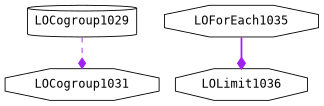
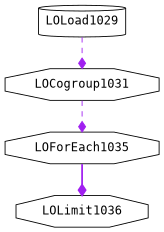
(82, 21) -> (82, 21)
none -> (82, 111)
